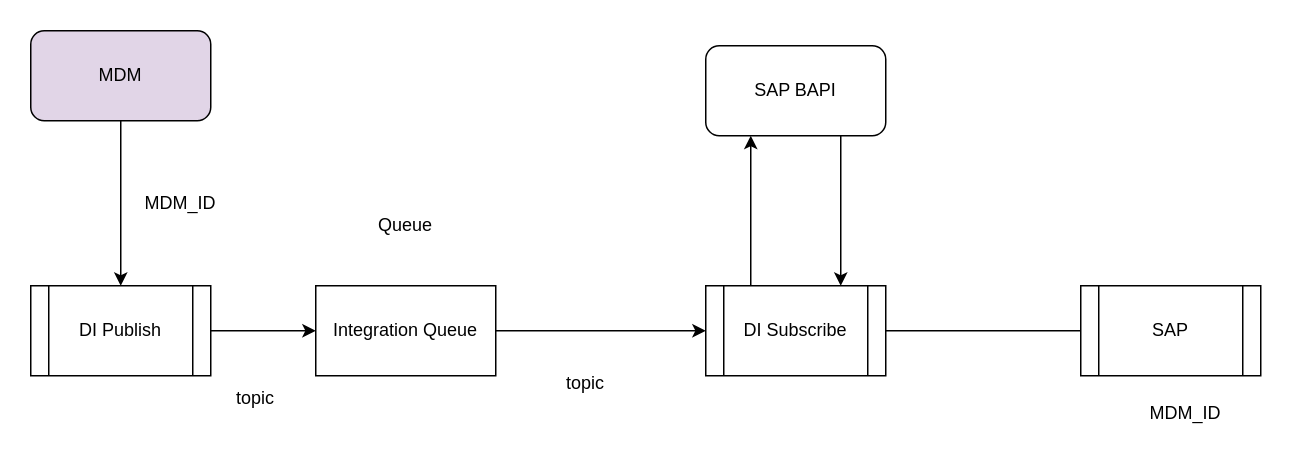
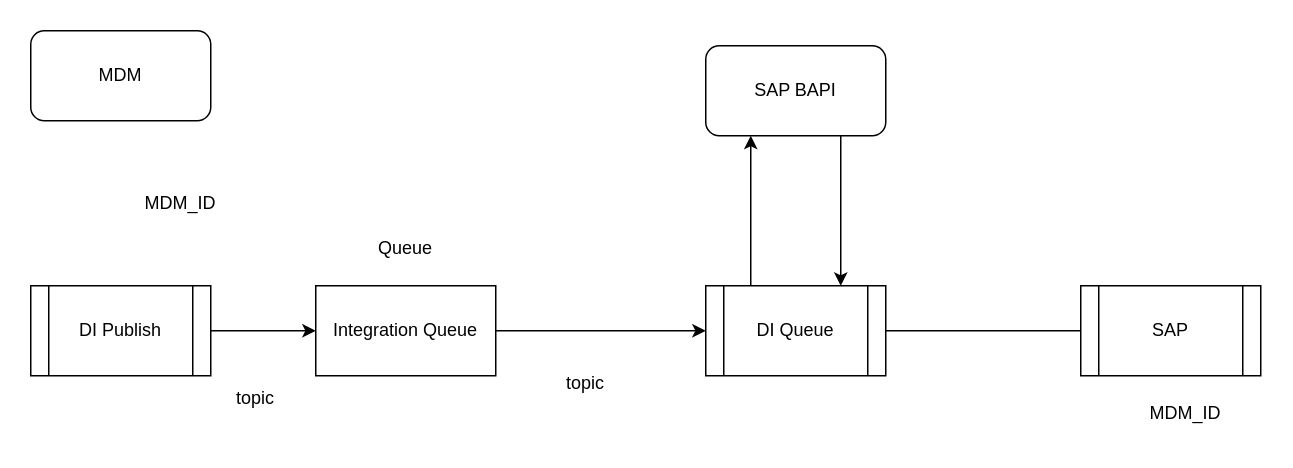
(121, 76) -> (121, 76)
(121, 198) -> none
(406, 226) -> (406, 248)
(796, 331) -> (796, 331)
